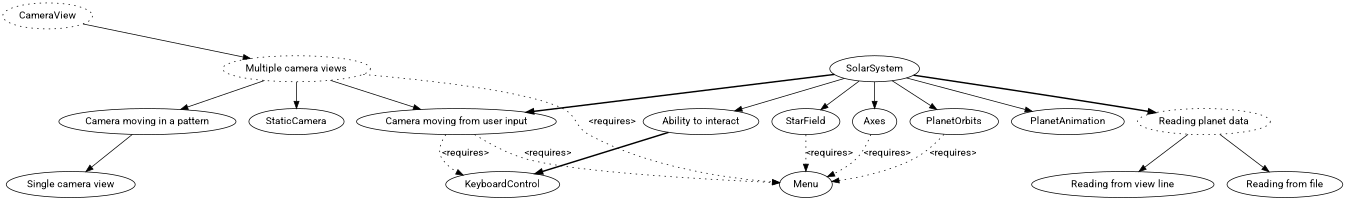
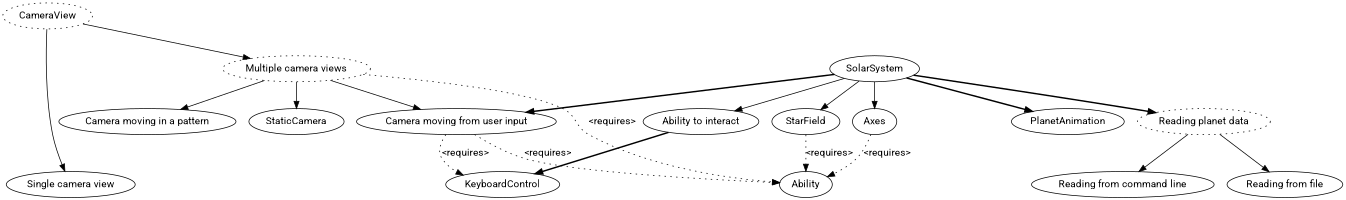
(966, 94) -> (966, 94)
(954, 122) -> none
(112, 151) -> (48, 98)
(806, 185) -> (806, 185)
(1123, 185) -> (1123, 185)
